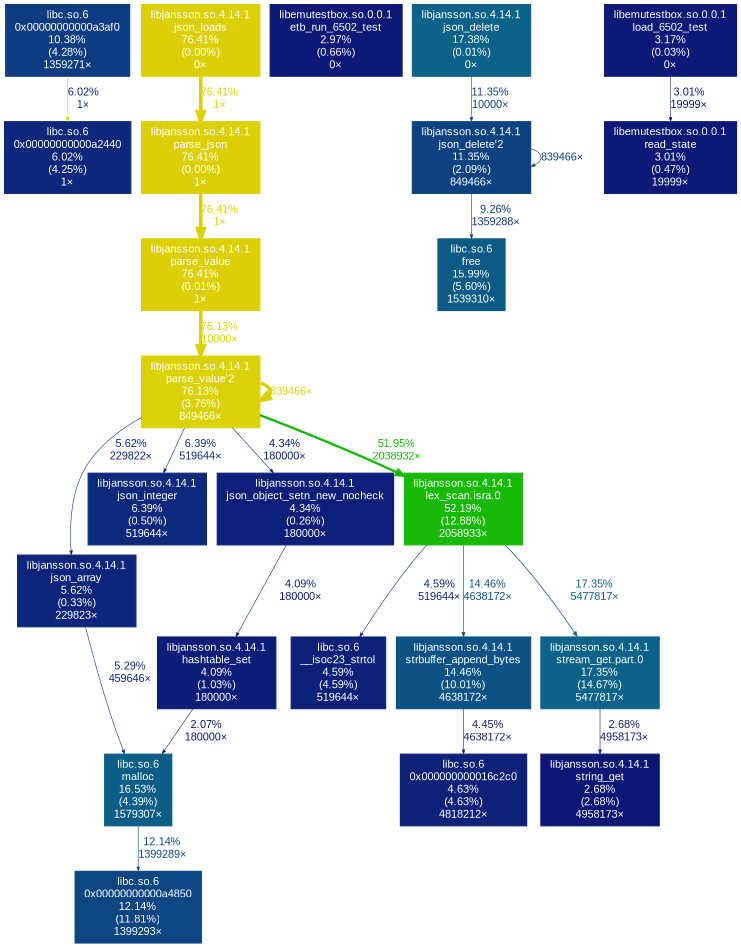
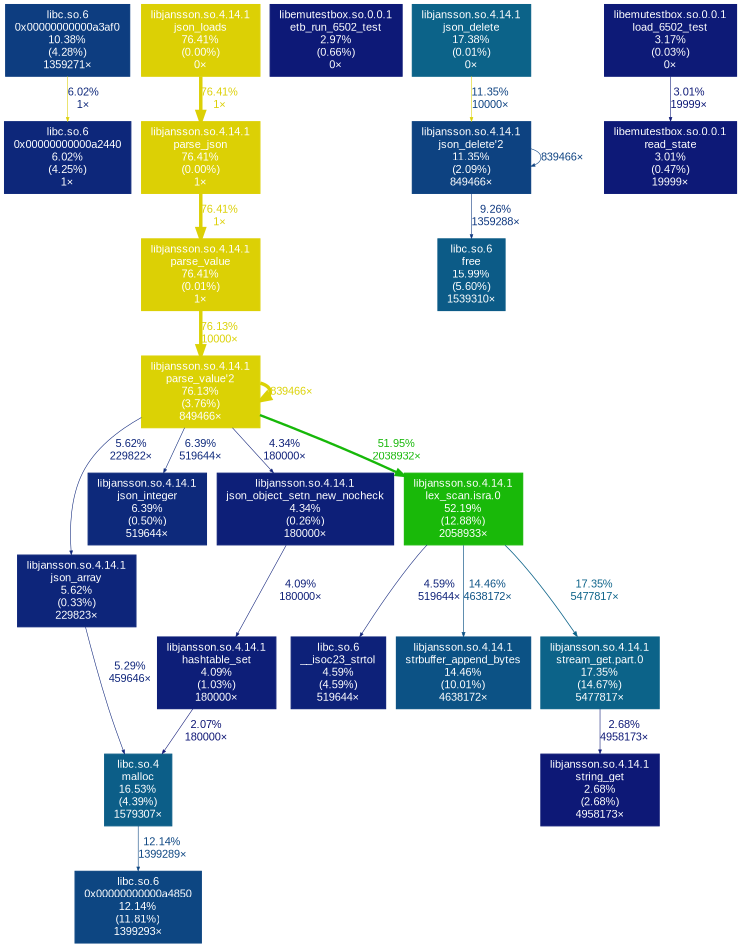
(471, 97) -> (471, 97)
(138, 790) -> (138, 790)
(464, 790) -> none
